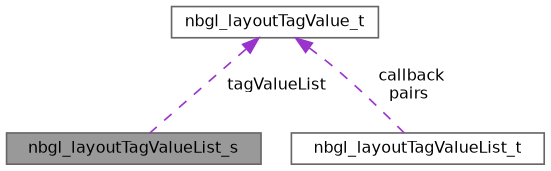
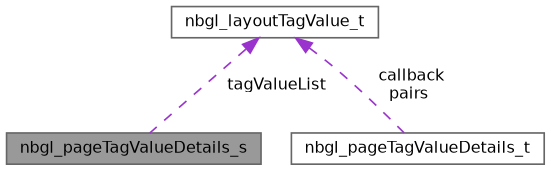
(134, 149) -> (134, 149)
(418, 149) -> (418, 149)
